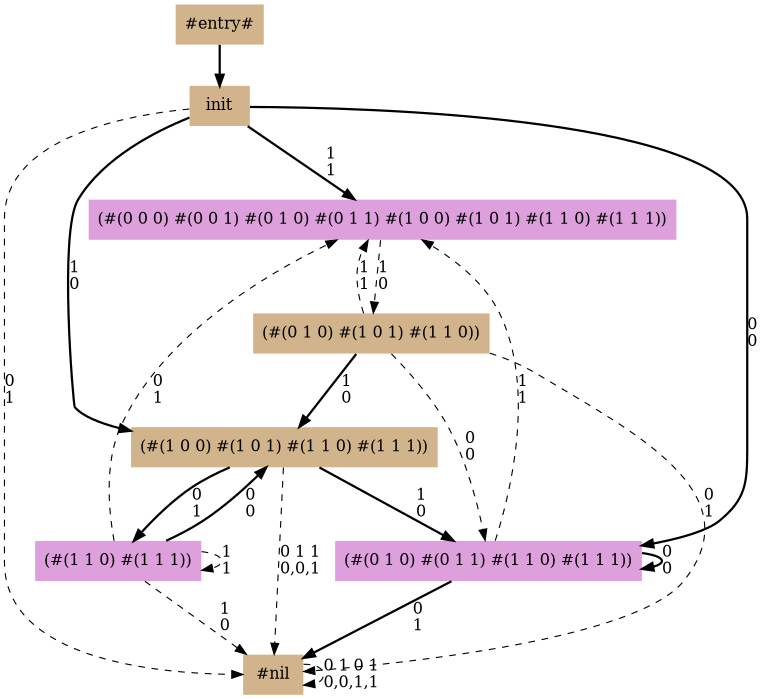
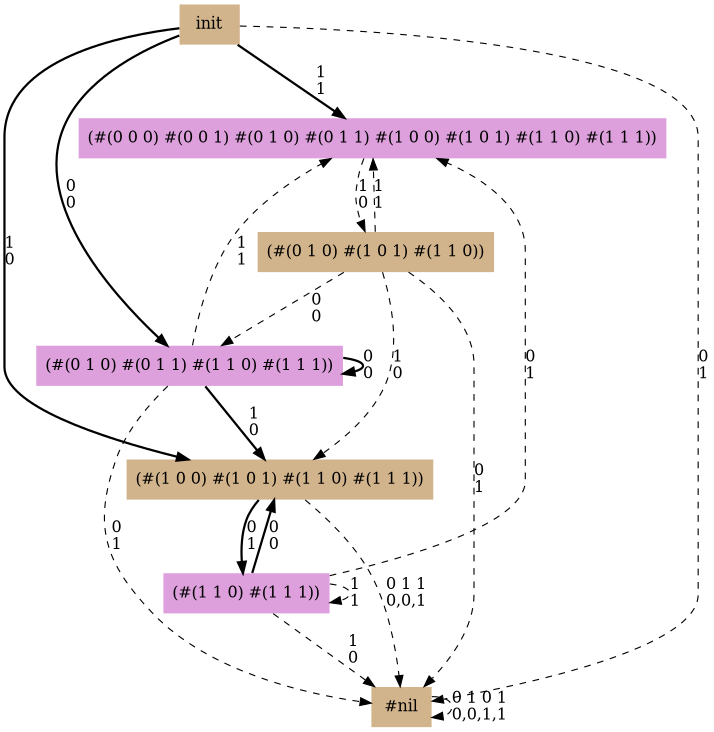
(220, 25) -> none
(331, 386) -> (389, 375)
(381, 501) -> (231, 418)
(383, 617) -> (142, 602)
